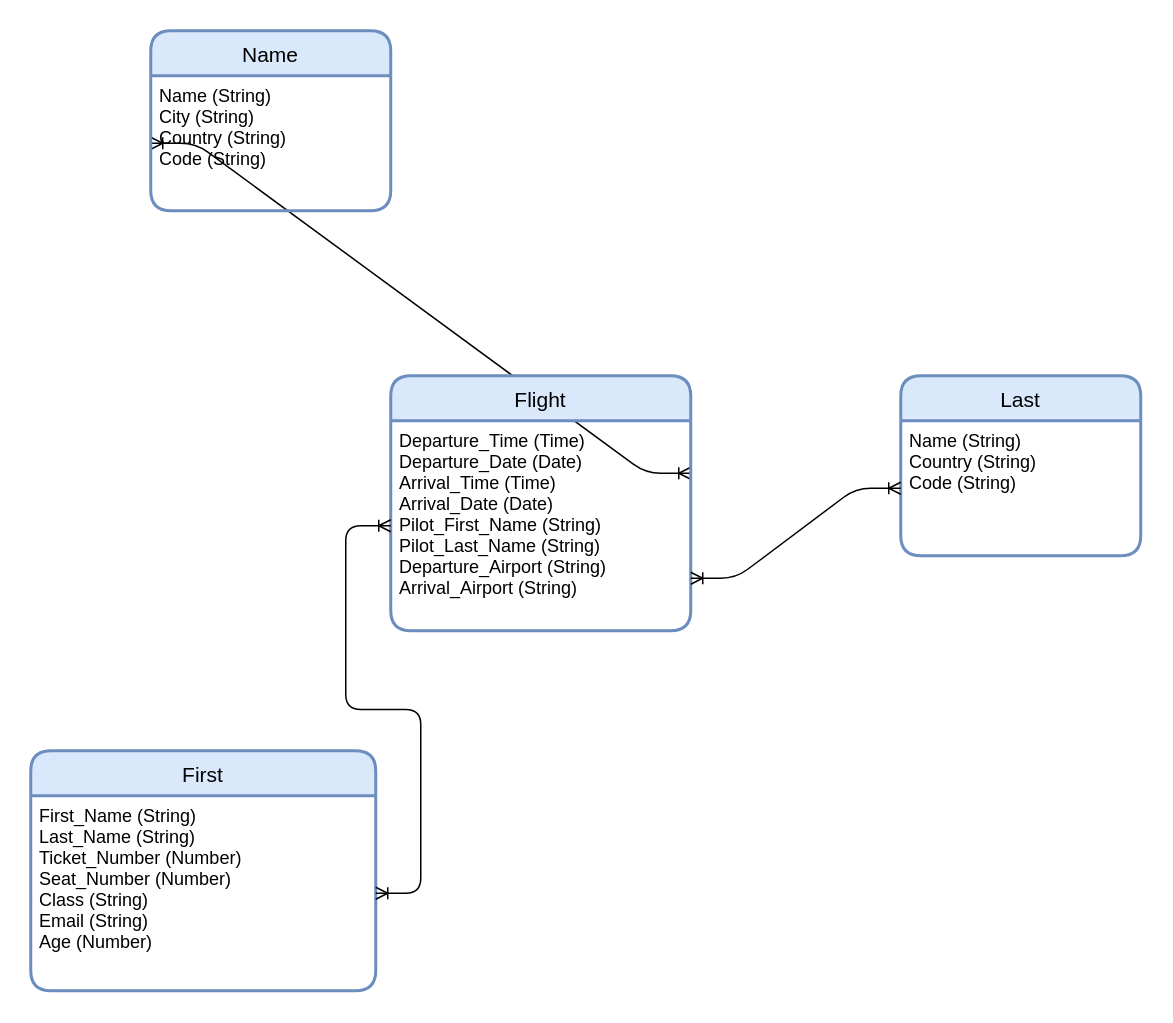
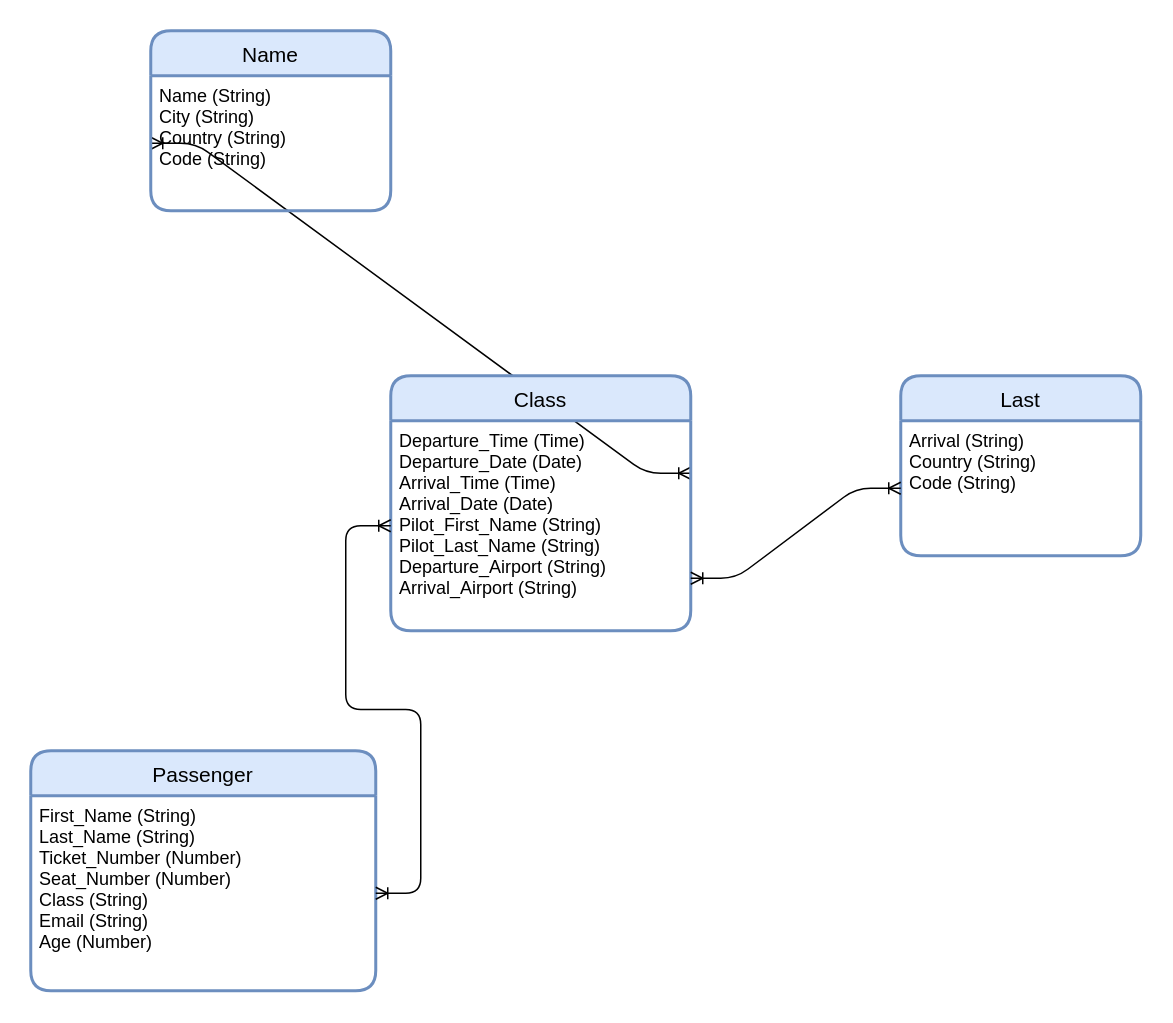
(540, 400) -> (540, 400)
(970, 441) -> (980, 441)
(203, 775) -> (203, 775)
